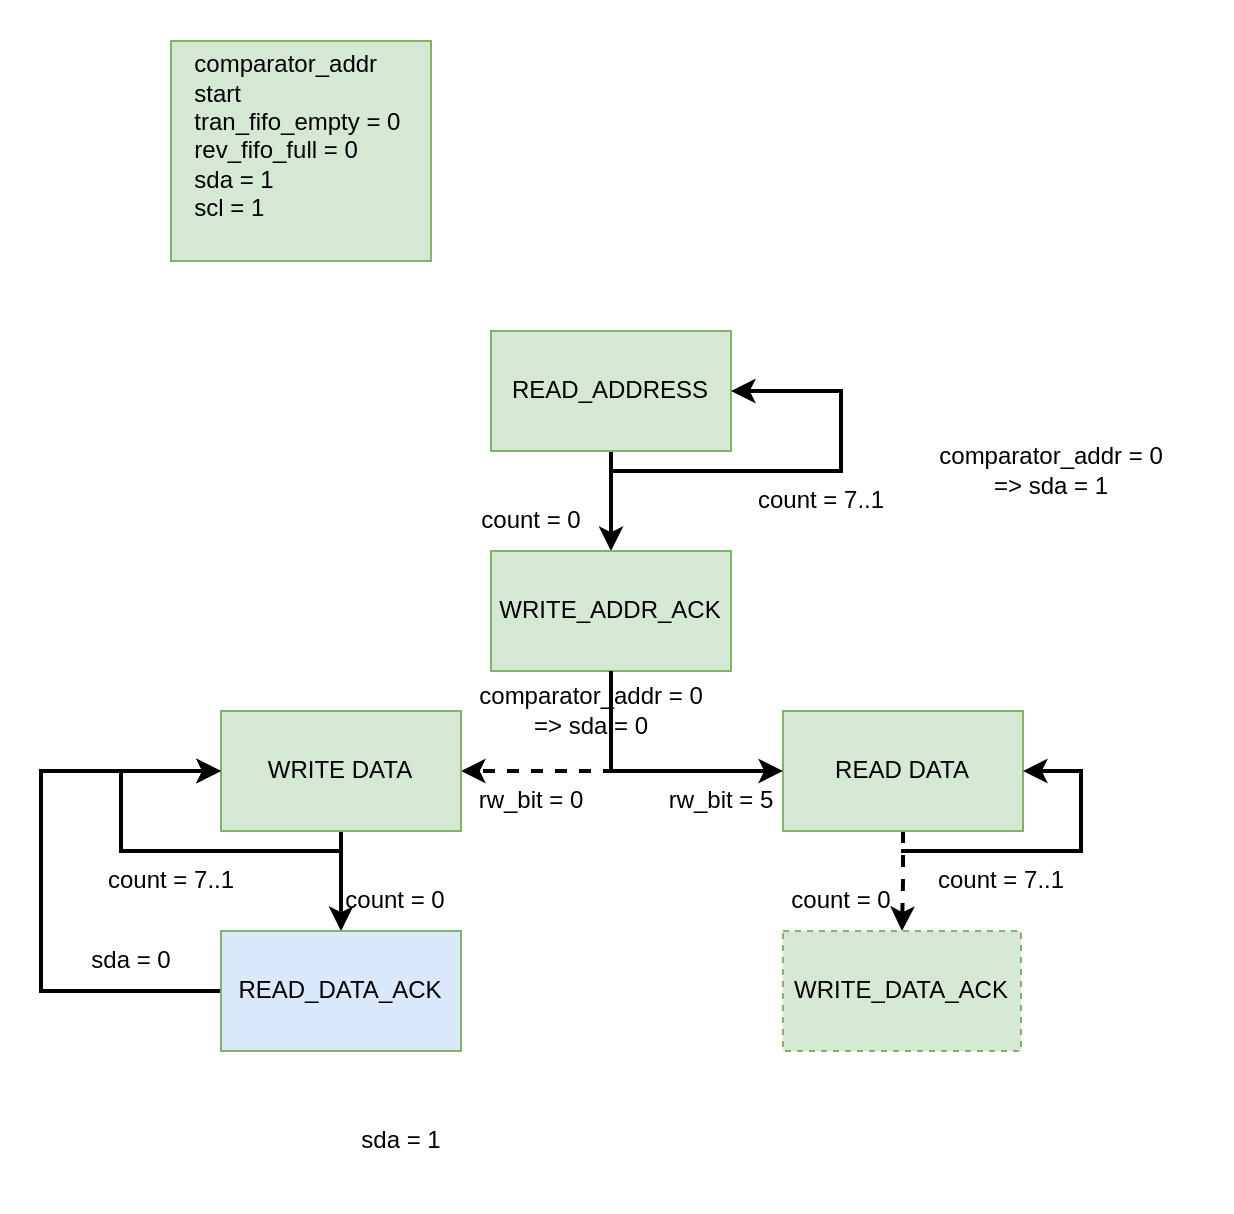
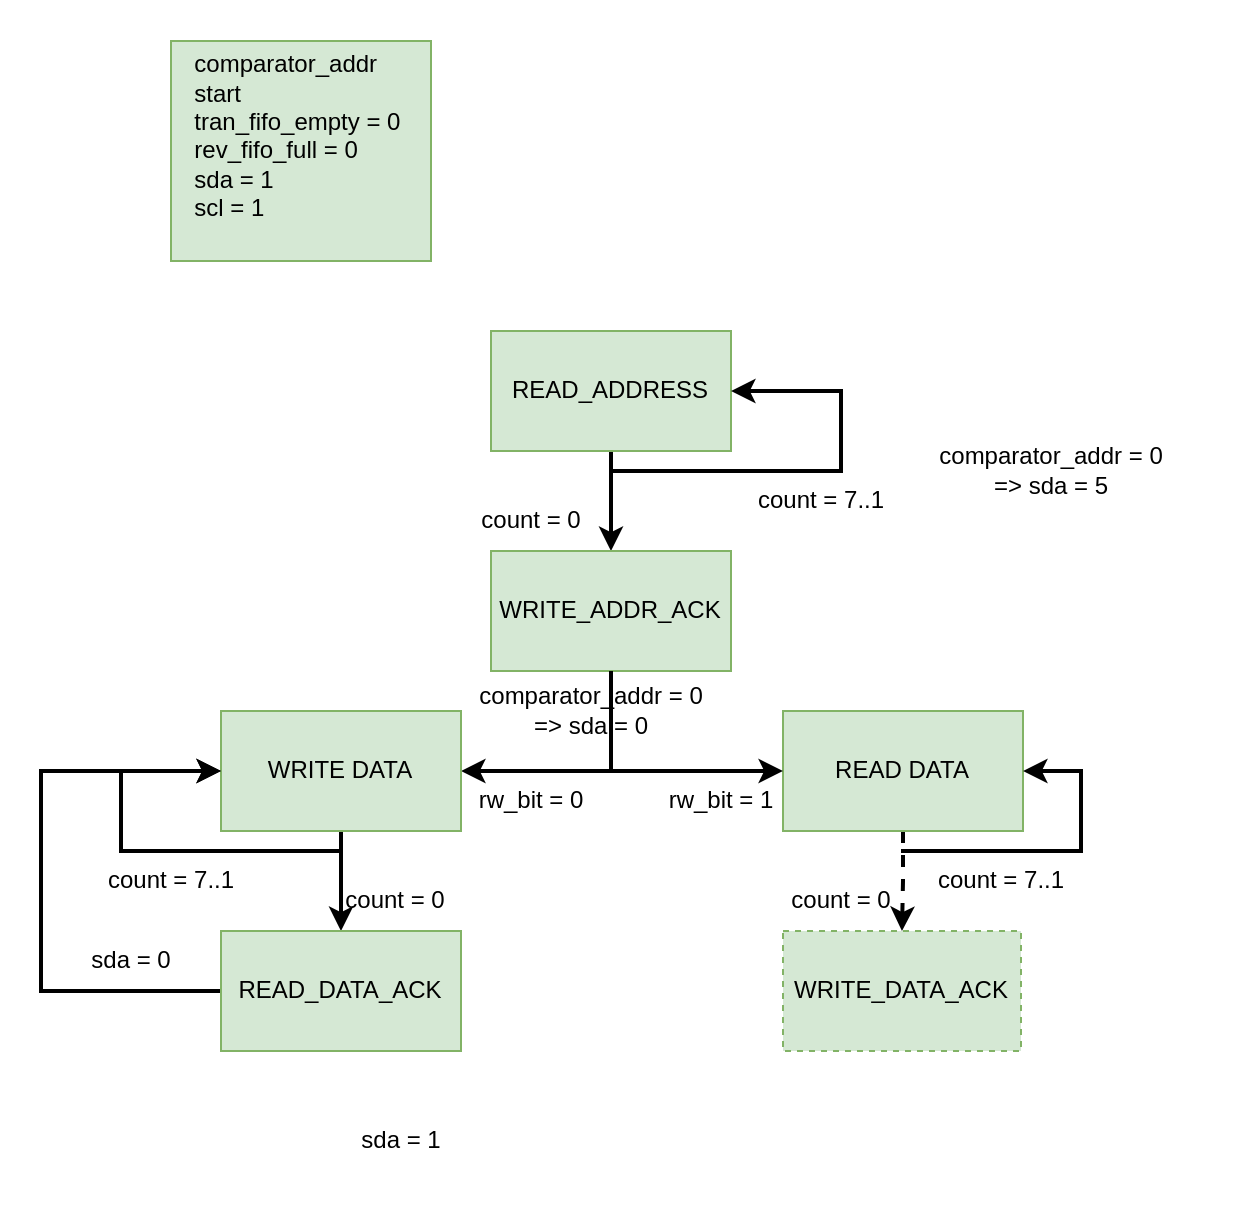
(1052, 471) -> (1052, 471)
(597, 771) -> (597, 771)
(722, 801) -> (722, 801)
(341, 991) -> (341, 991)
